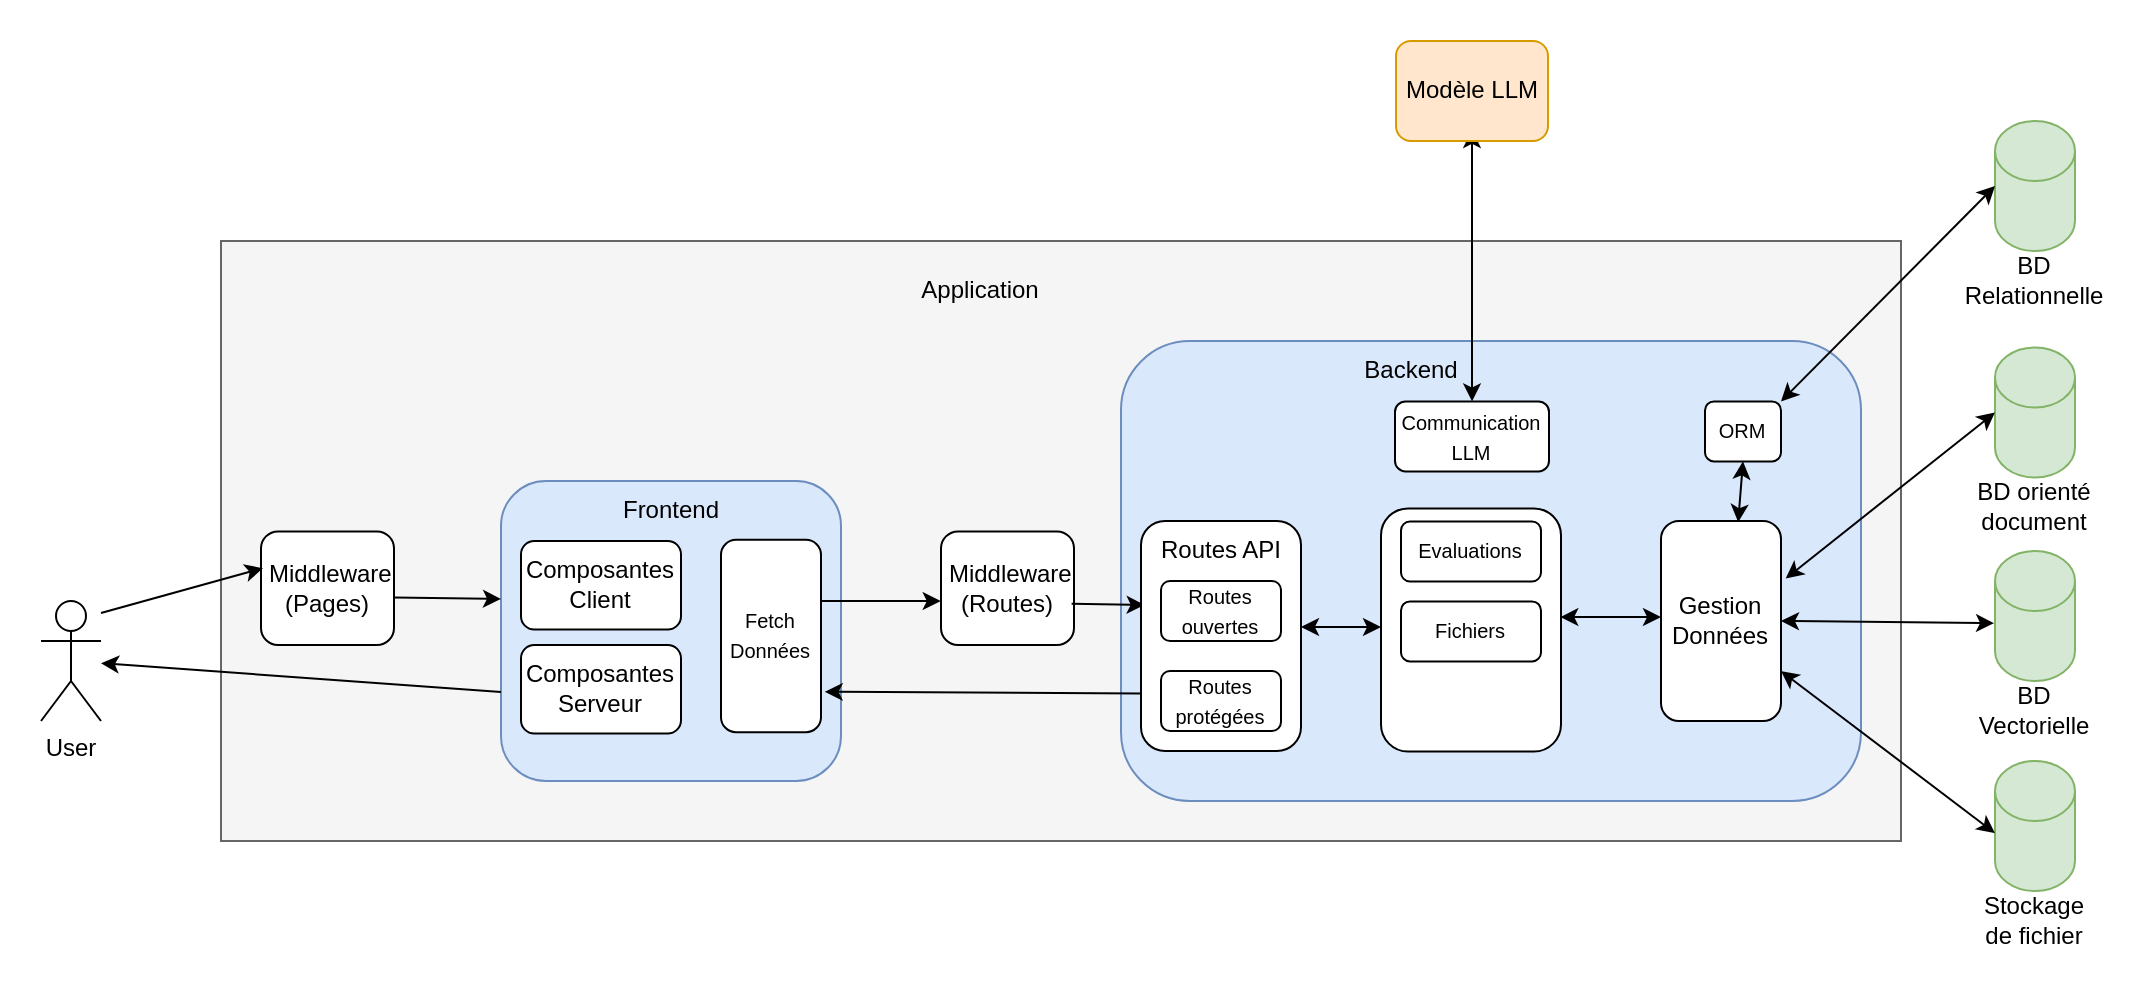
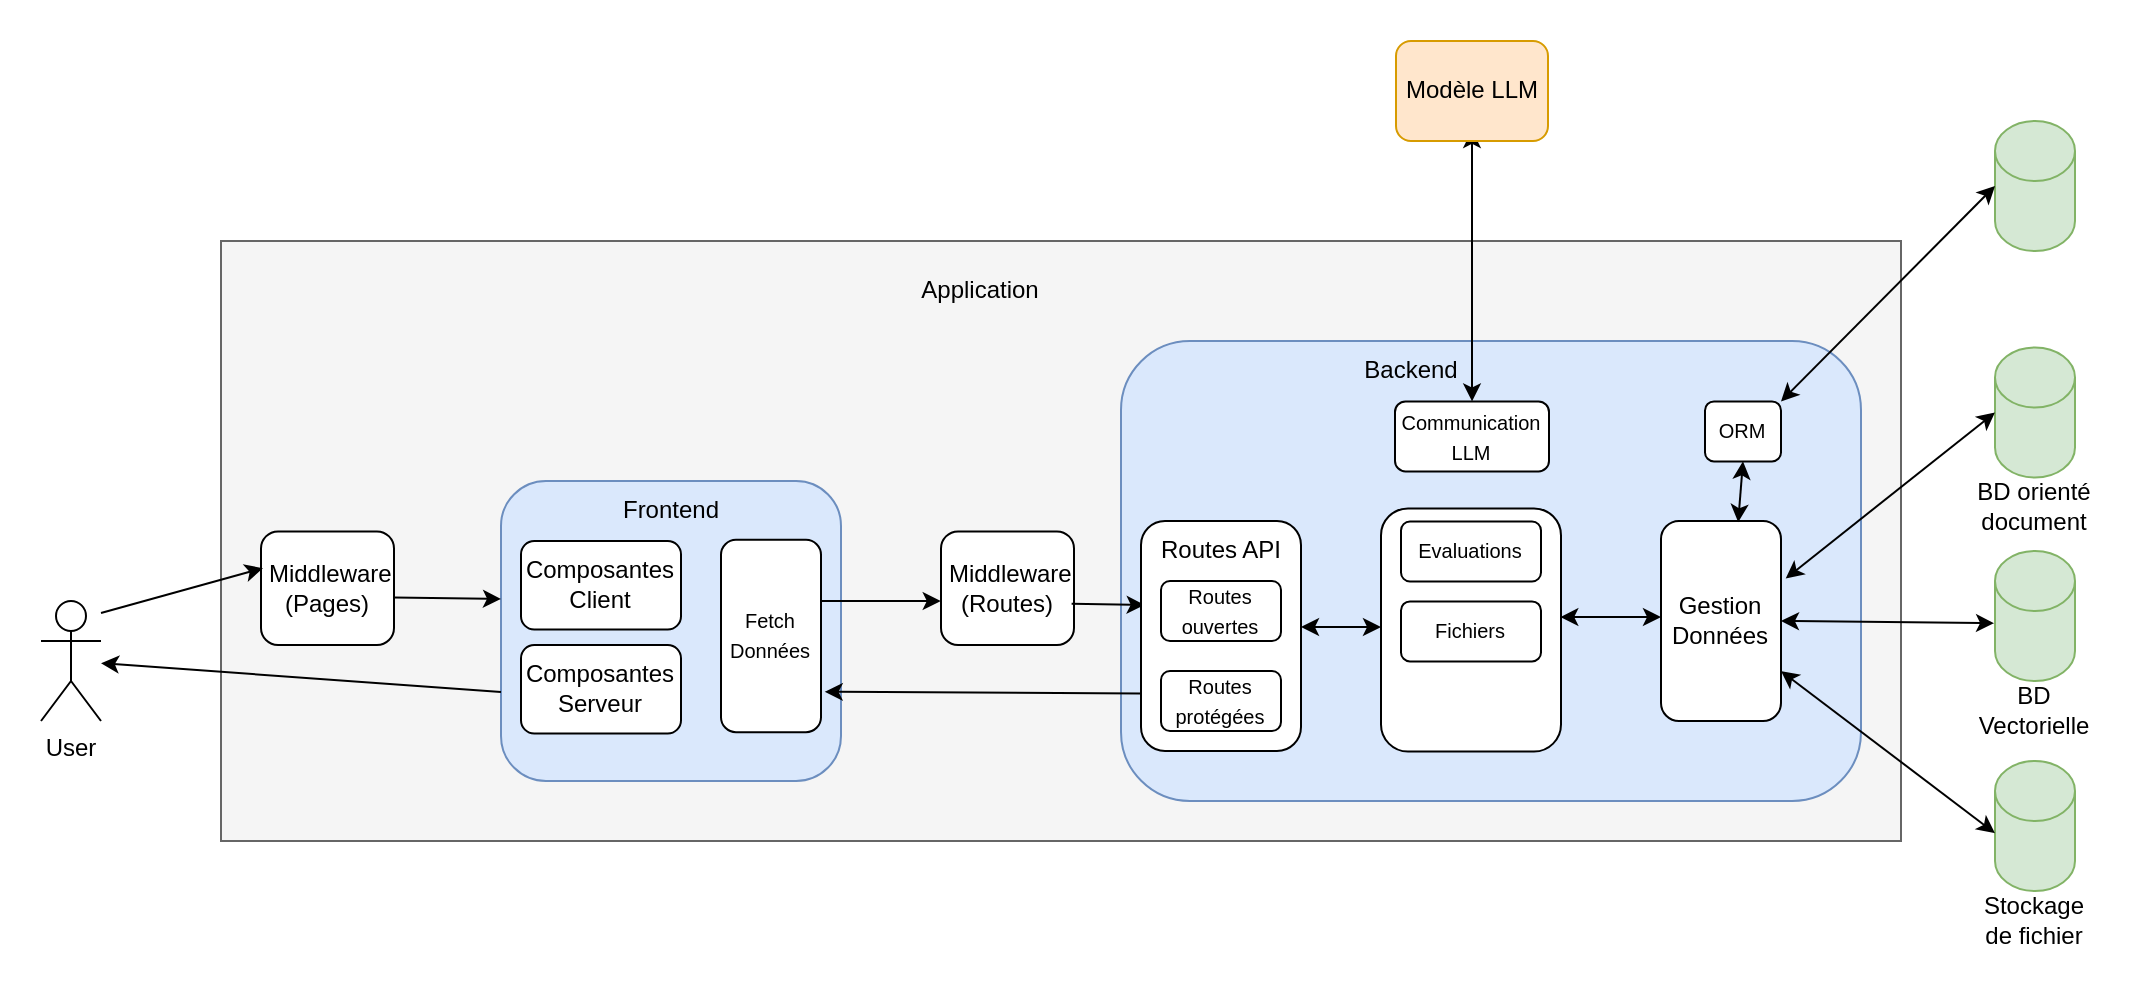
(2035, 281) -> none
